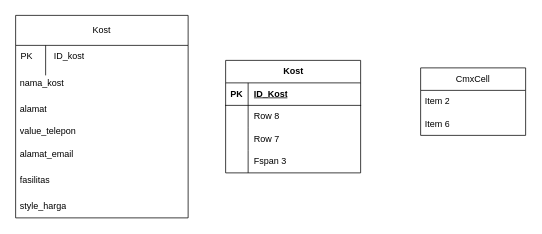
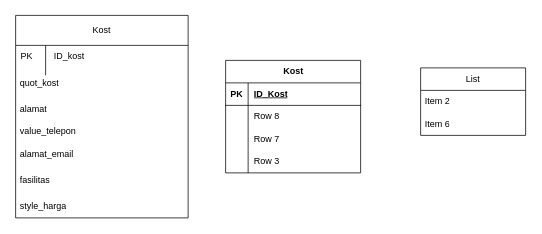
(473, 79) -> (473, 79)
(43, 83) -> (43, 83)
(270, 162) -> (265, 162)
